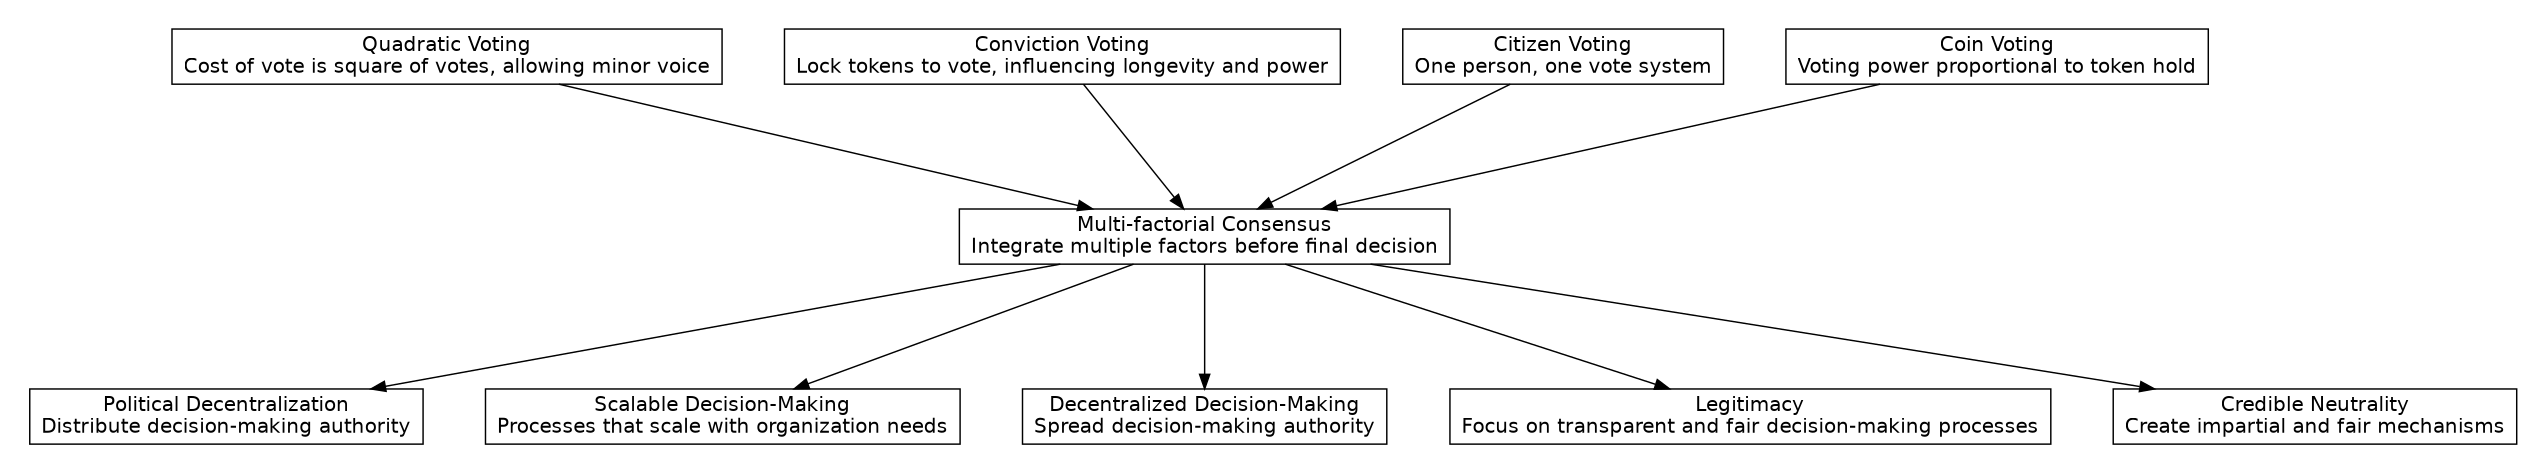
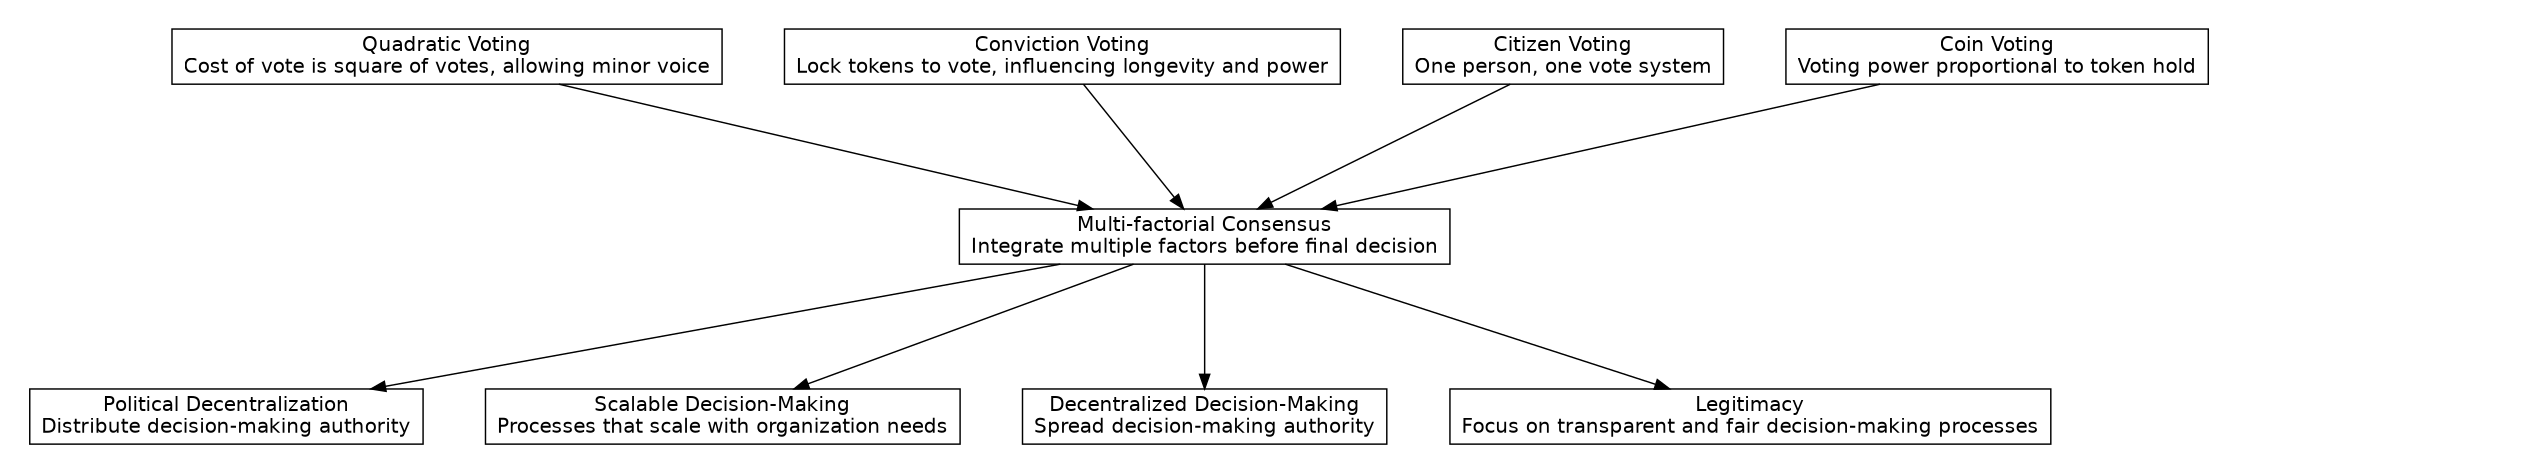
(2315, 417) -> none
